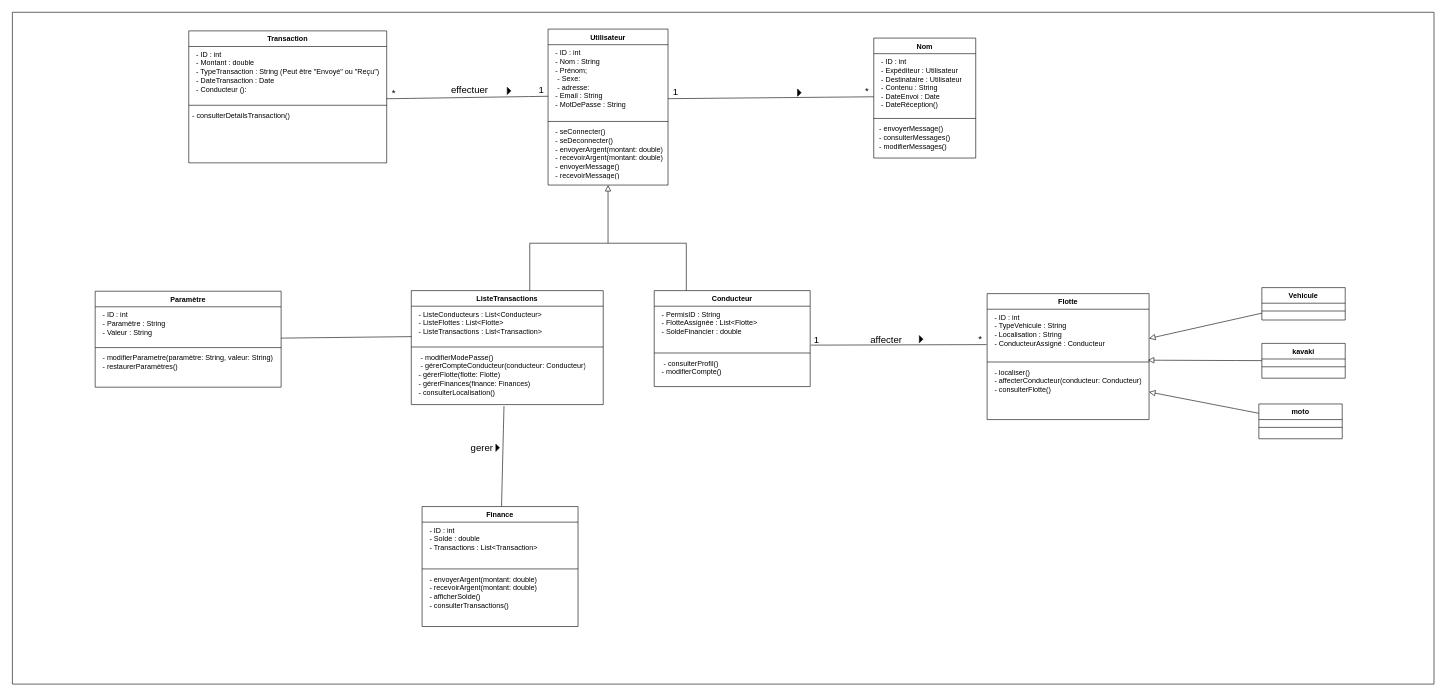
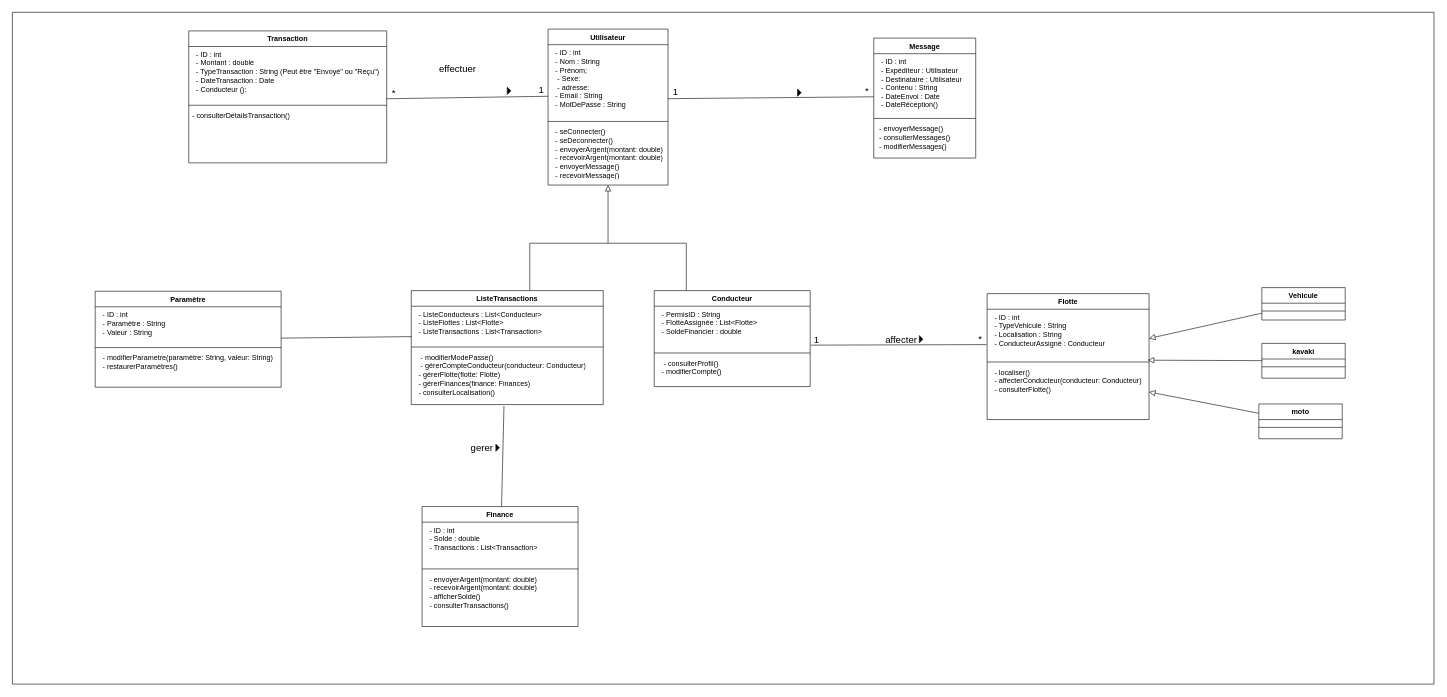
(925, 47) -> (925, 47)
(470, 90) -> (458, 69)
(887, 339) -> (902, 339)
